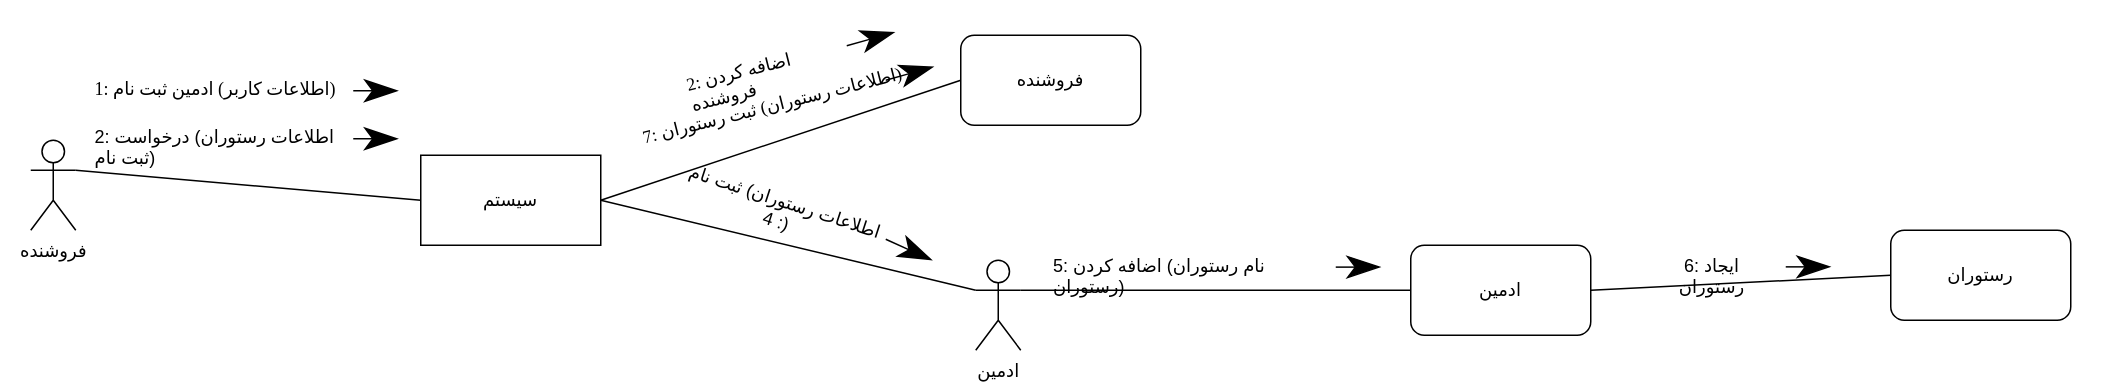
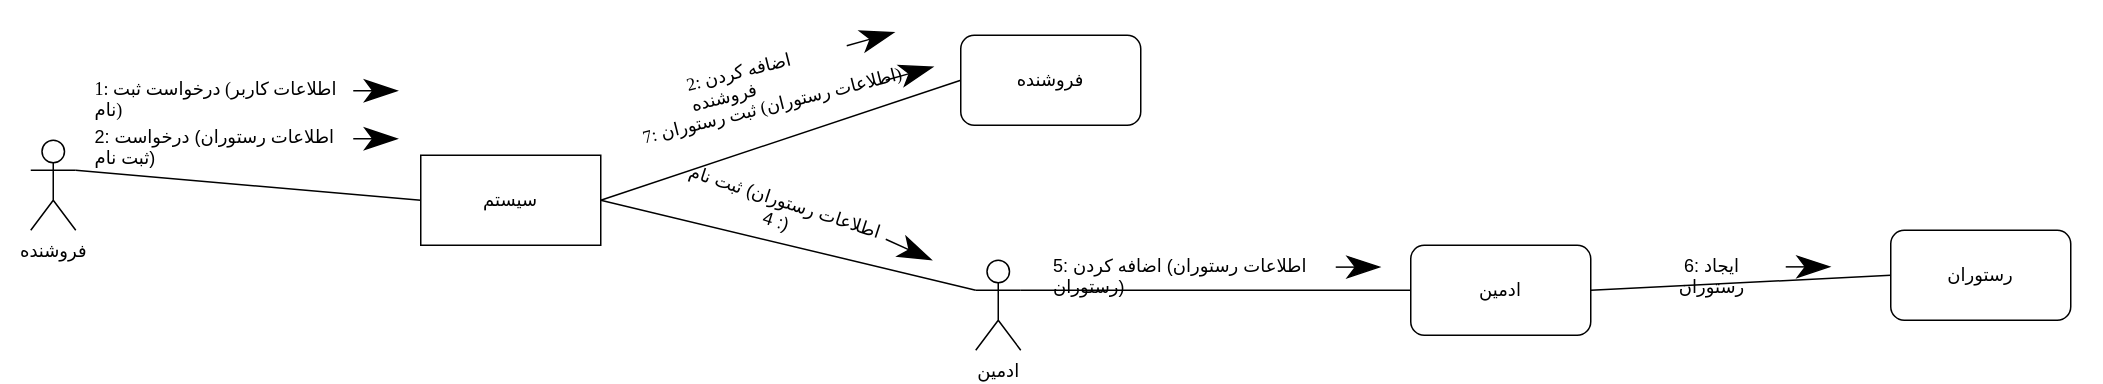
(223, 100) -> (223, 100)
(1194, 277) -> (1194, 277)
